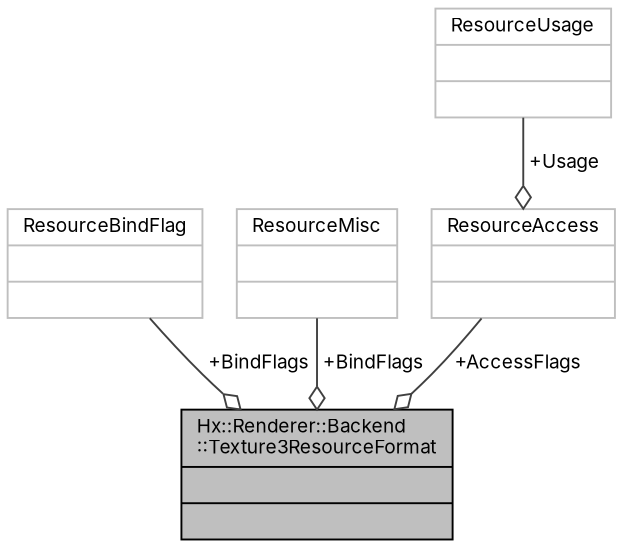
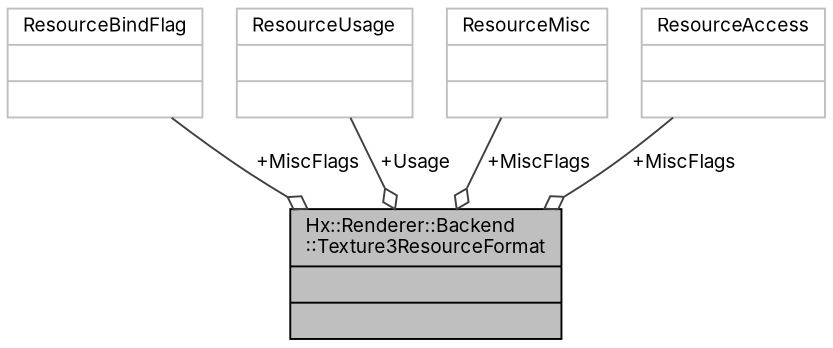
(523, 151) -> (368, 153)
(256, 364) -> (306, 163)
(370, 364) -> (537, 163)
(516, 364) -> (682, 163)
